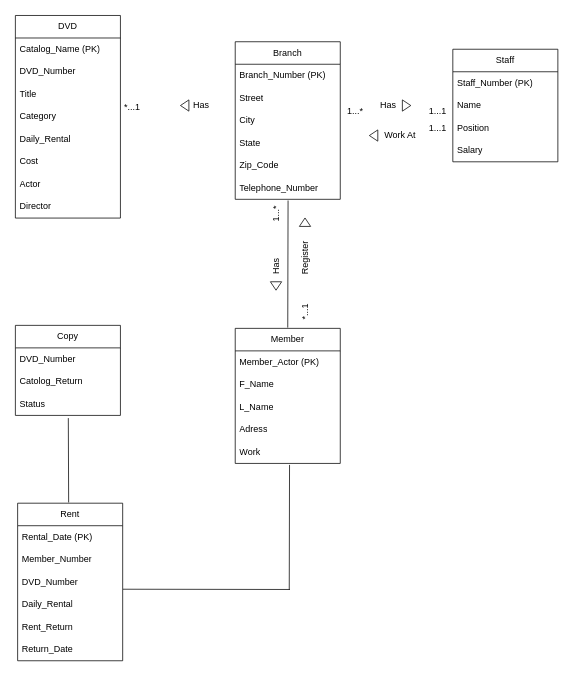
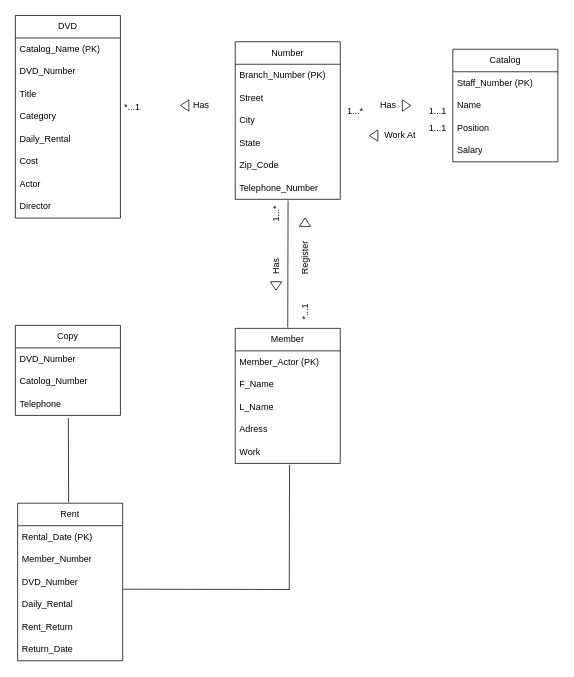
(288, 53) -> (288, 53)
(505, 60) -> (505, 60)
(54, 381) -> (54, 381)
(35, 404) -> (41, 404)
